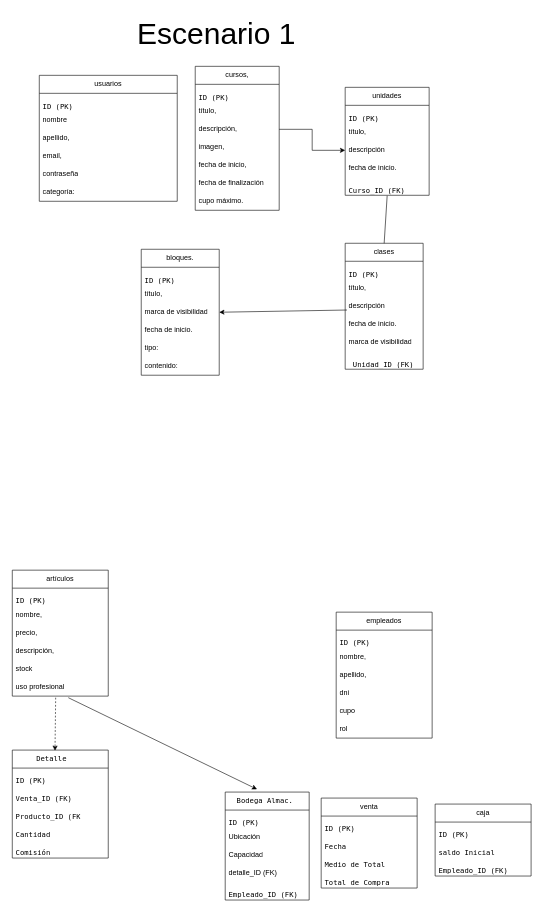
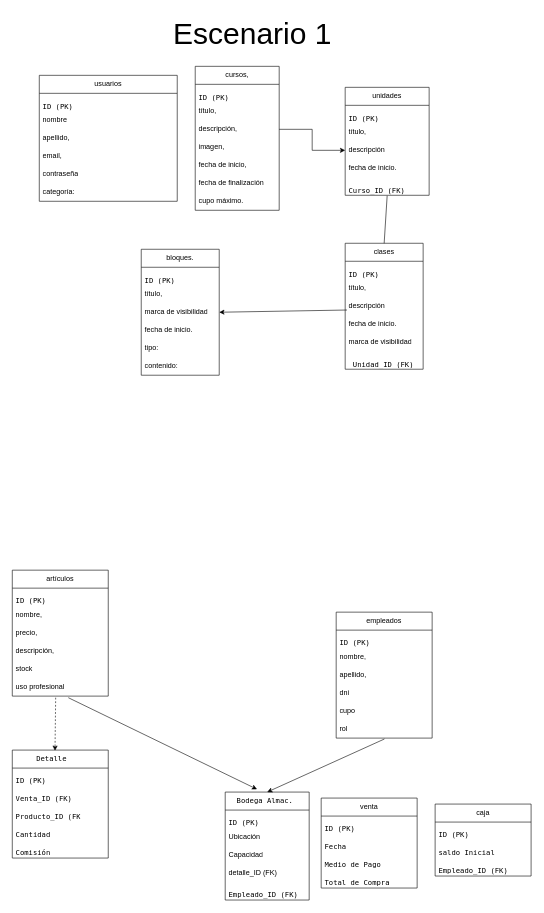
(216, 33) -> (252, 33)
none -> (328, 765)
(349, 861) -> (348, 861)
